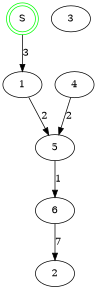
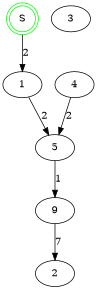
(26, 53) -> (26, 53)
(55, 211) -> (55, 211)
